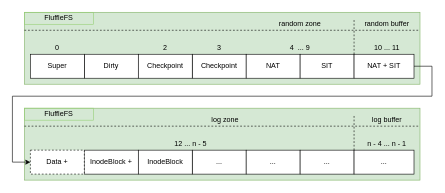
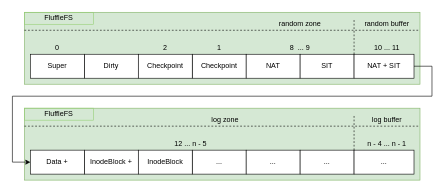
(219, 48) -> (219, 48)
(300, 48) -> (300, 48)
(57, 162) -> (57, 162)
